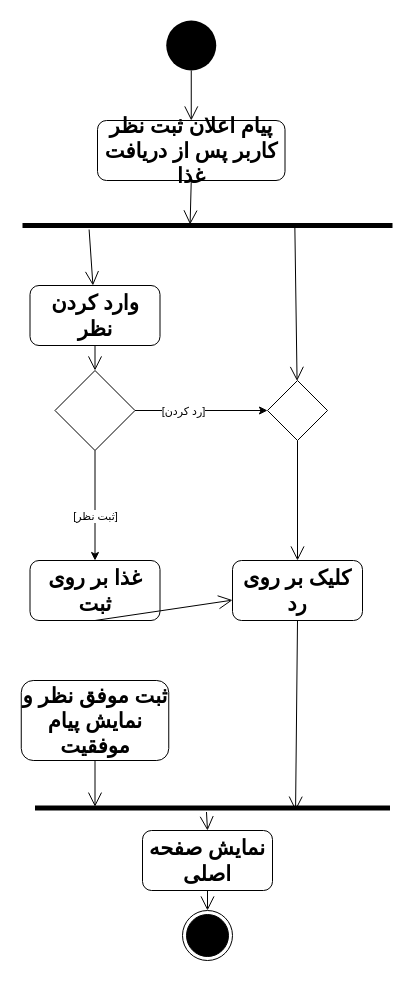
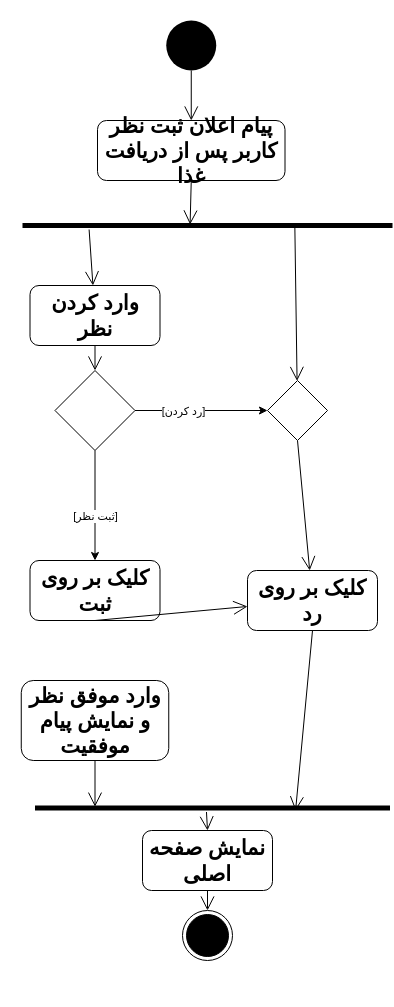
(96, 591) -> (96, 591)
(298, 591) -> (313, 601)
(96, 721) -> (96, 721)
